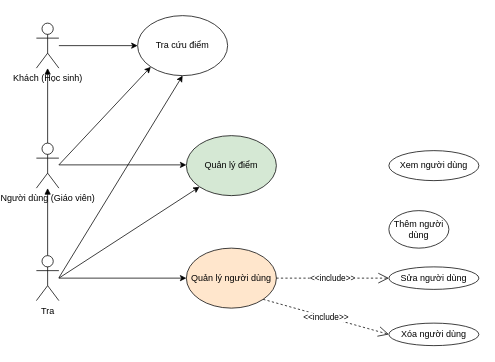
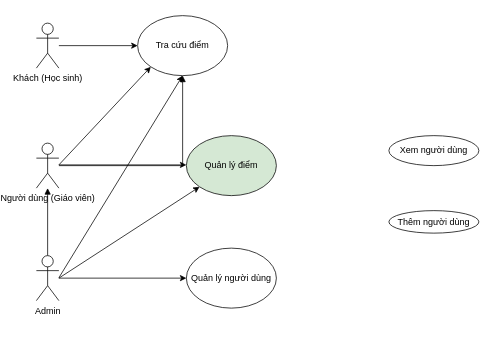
(48, 108) -> (183, 123)
(434, 165) -> (434, 150)
(419, 229) -> (434, 222)
(231, 278) -> (231, 278)
(332, 278) -> none
(434, 278) -> none
(48, 311) -> (48, 311)
(325, 316) -> none
(434, 334) -> none
